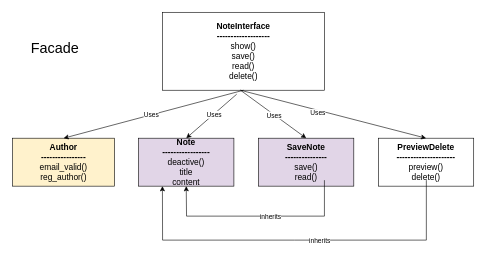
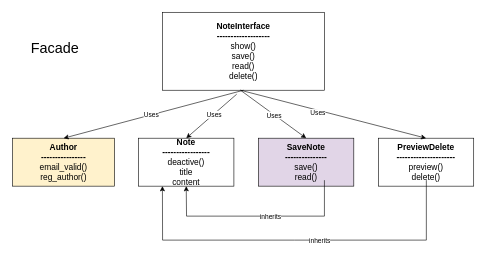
(186, 162) -> (186, 162)
